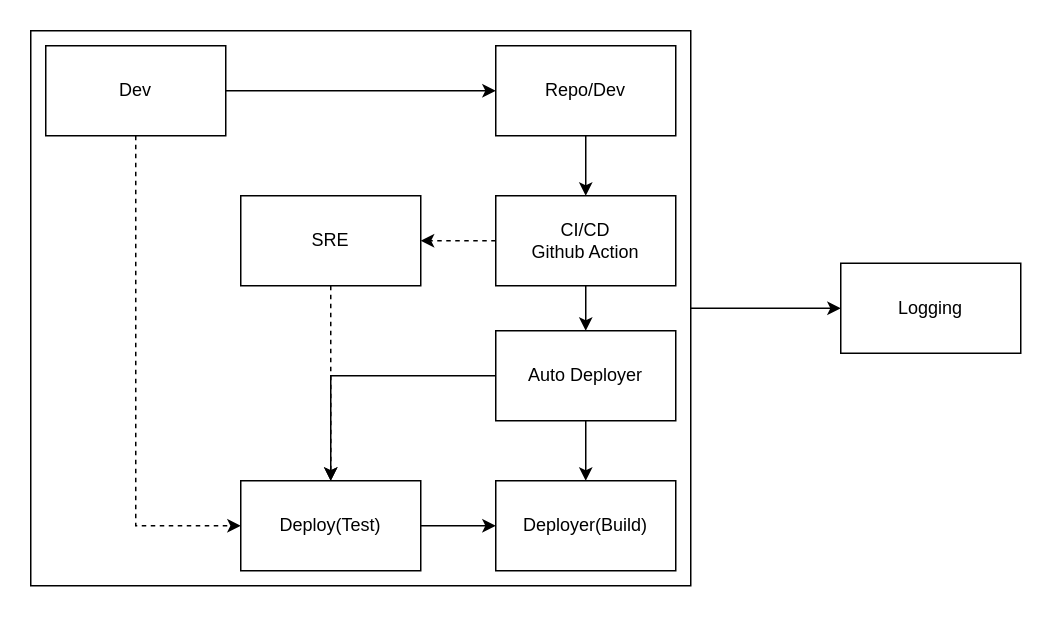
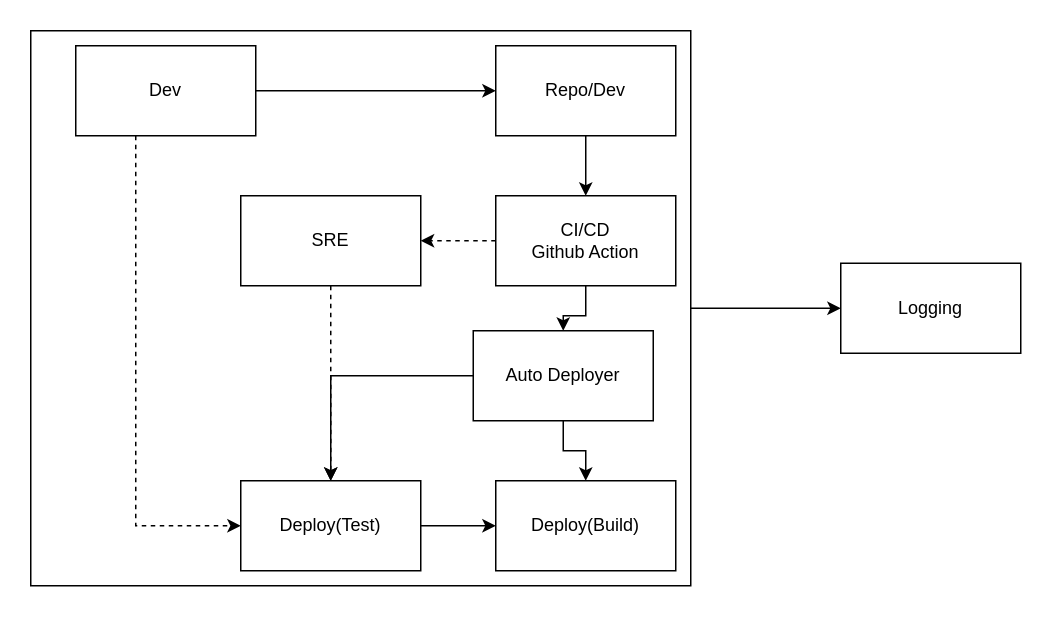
(136, 91) -> (166, 91)
(586, 376) -> (563, 376)
(586, 526) -> (586, 526)
